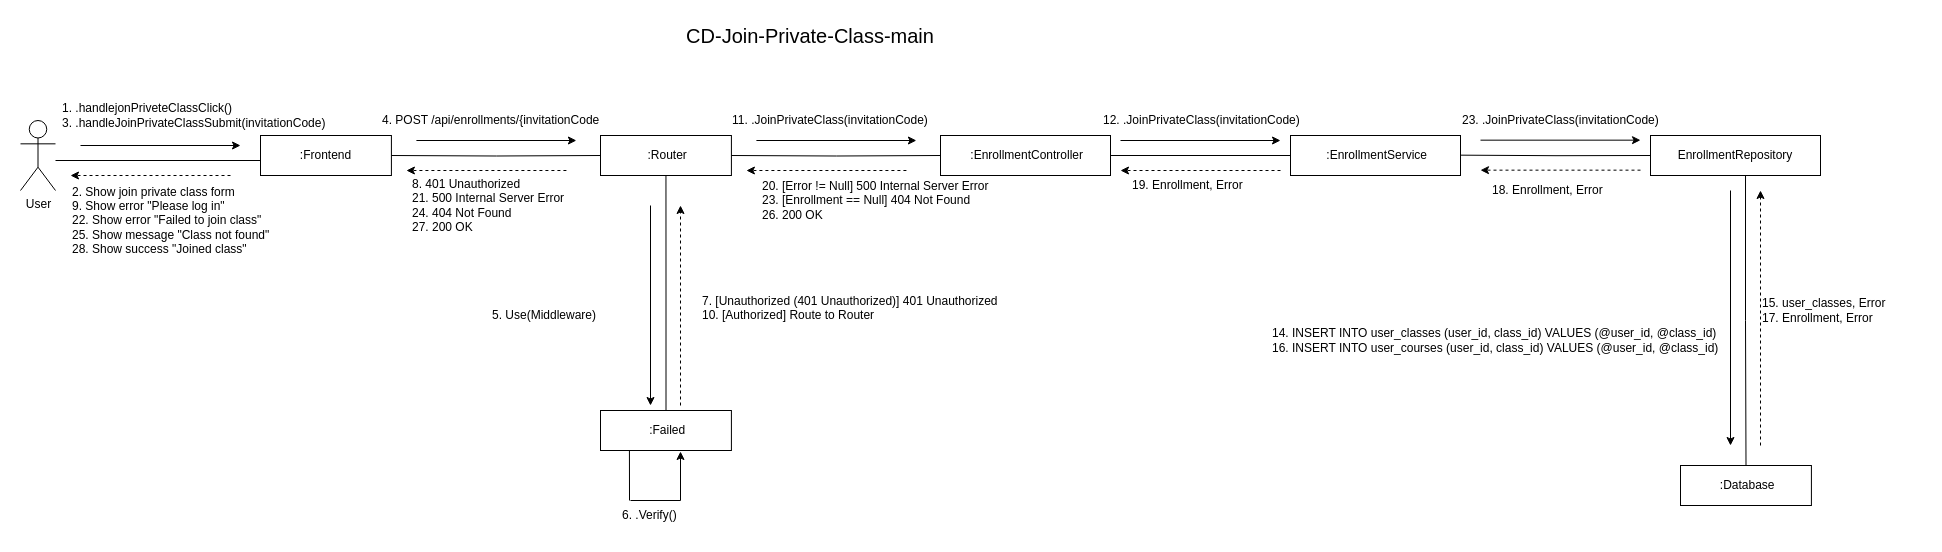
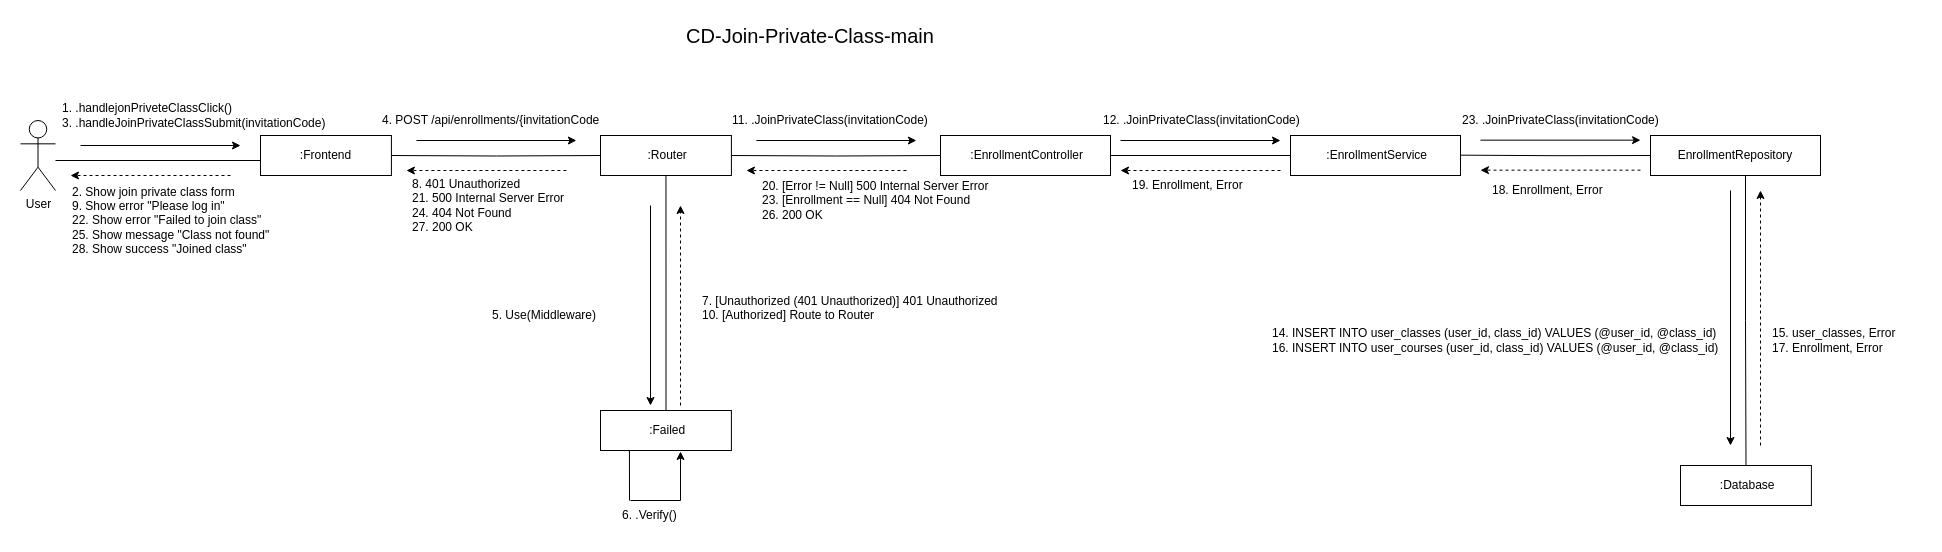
(1836, 311) -> (1846, 341)
